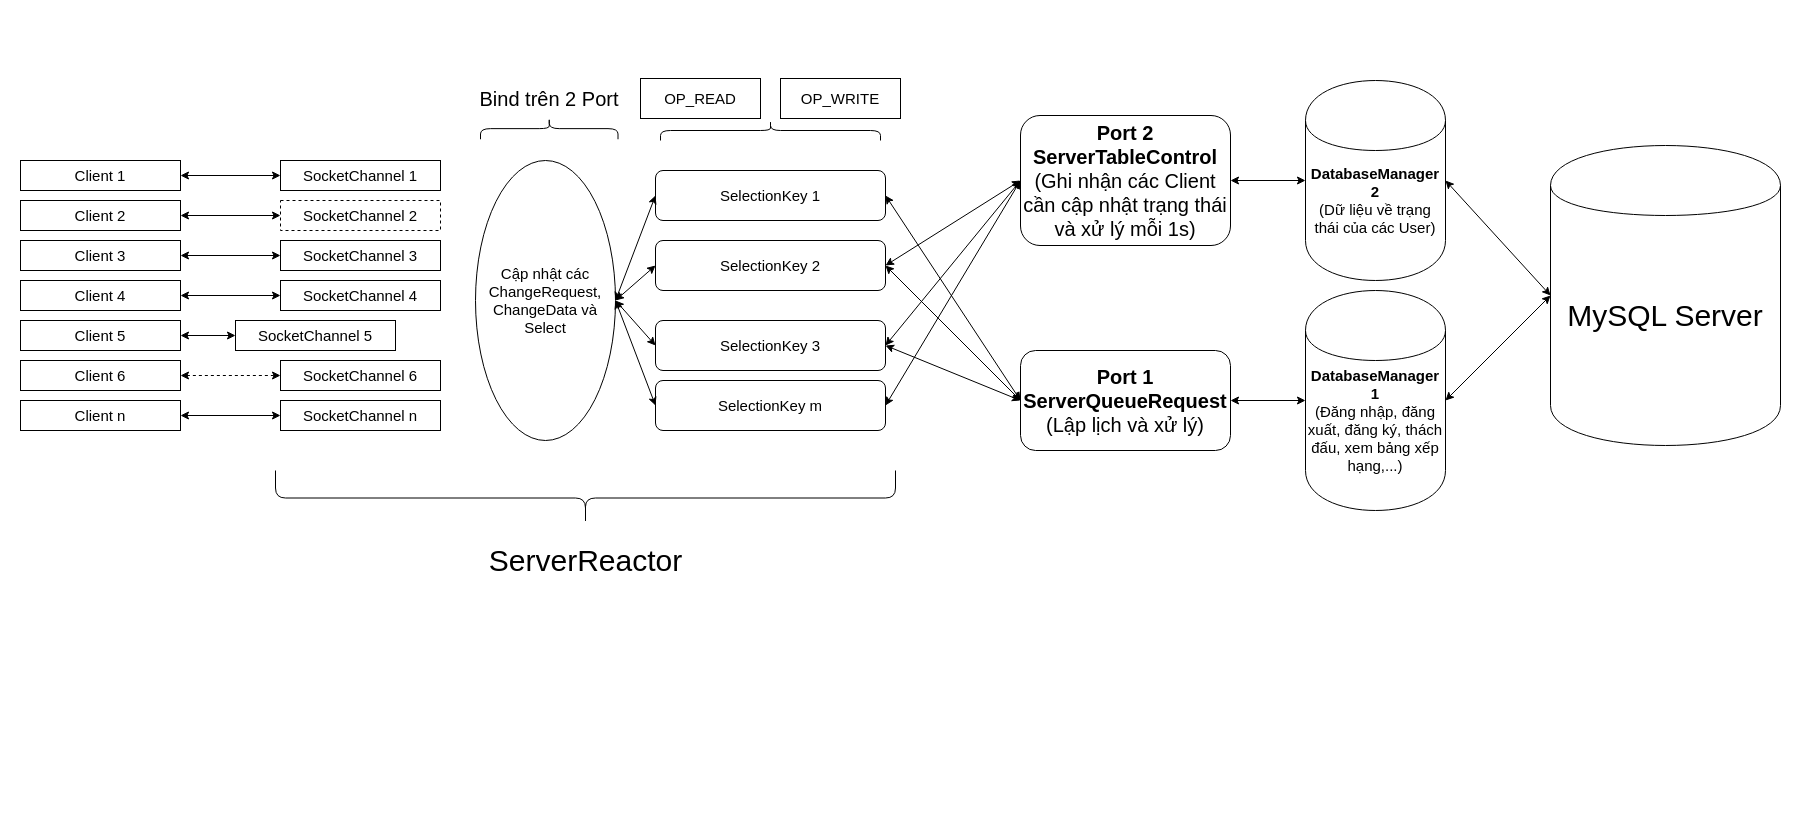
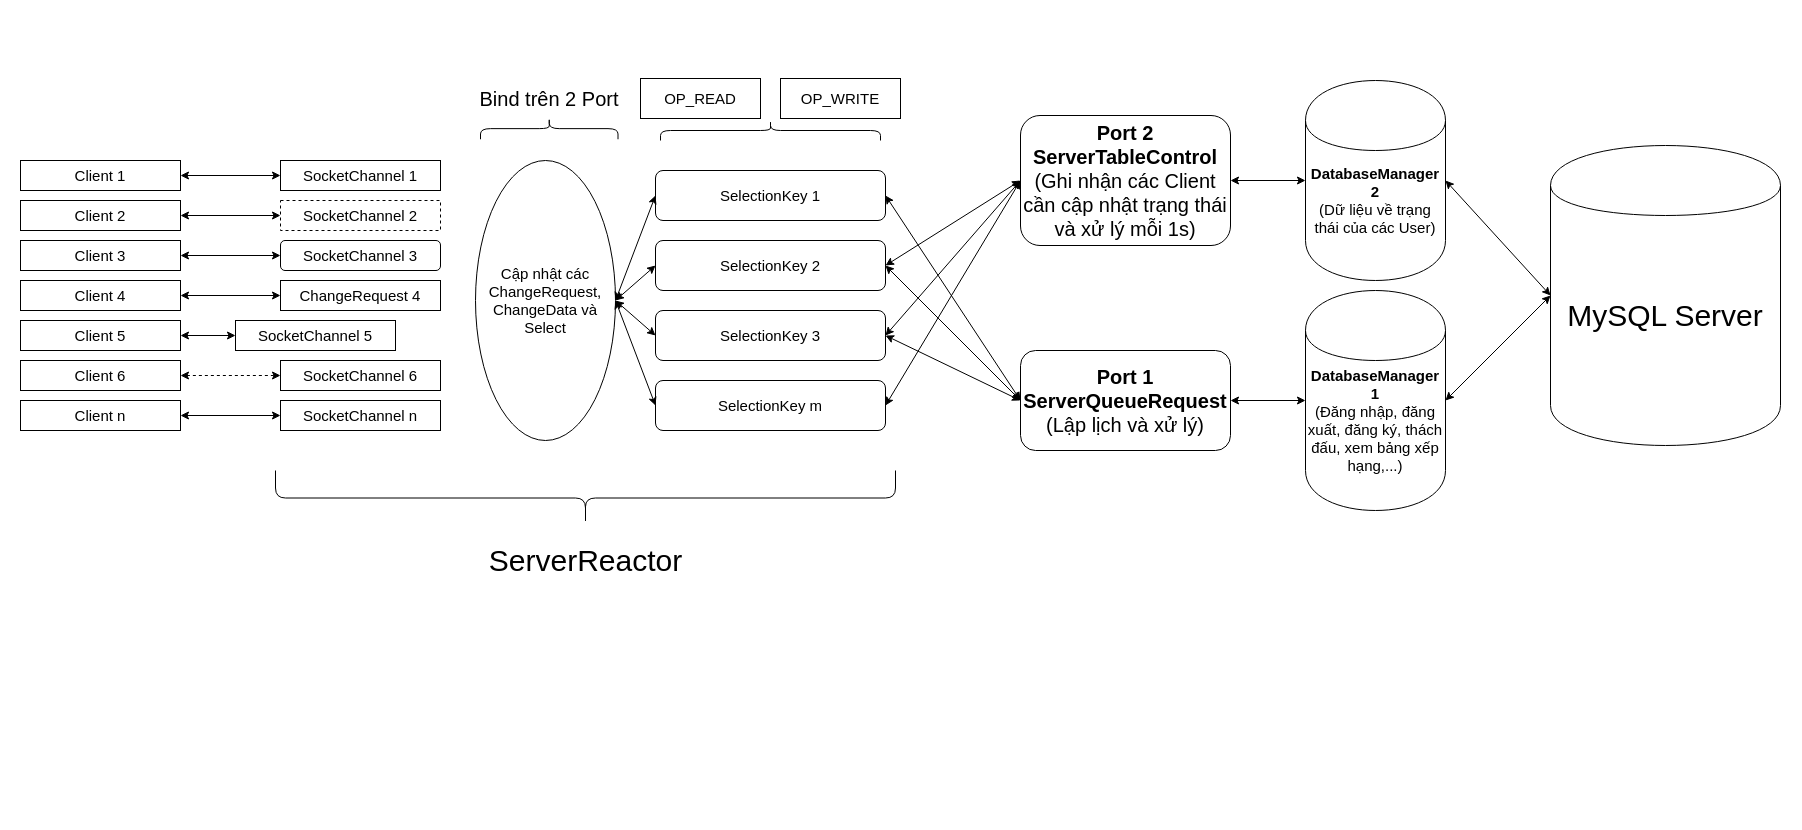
(361, 256) -> (361, 256)
(361, 296) -> (361, 296)
(771, 346) -> (771, 336)
